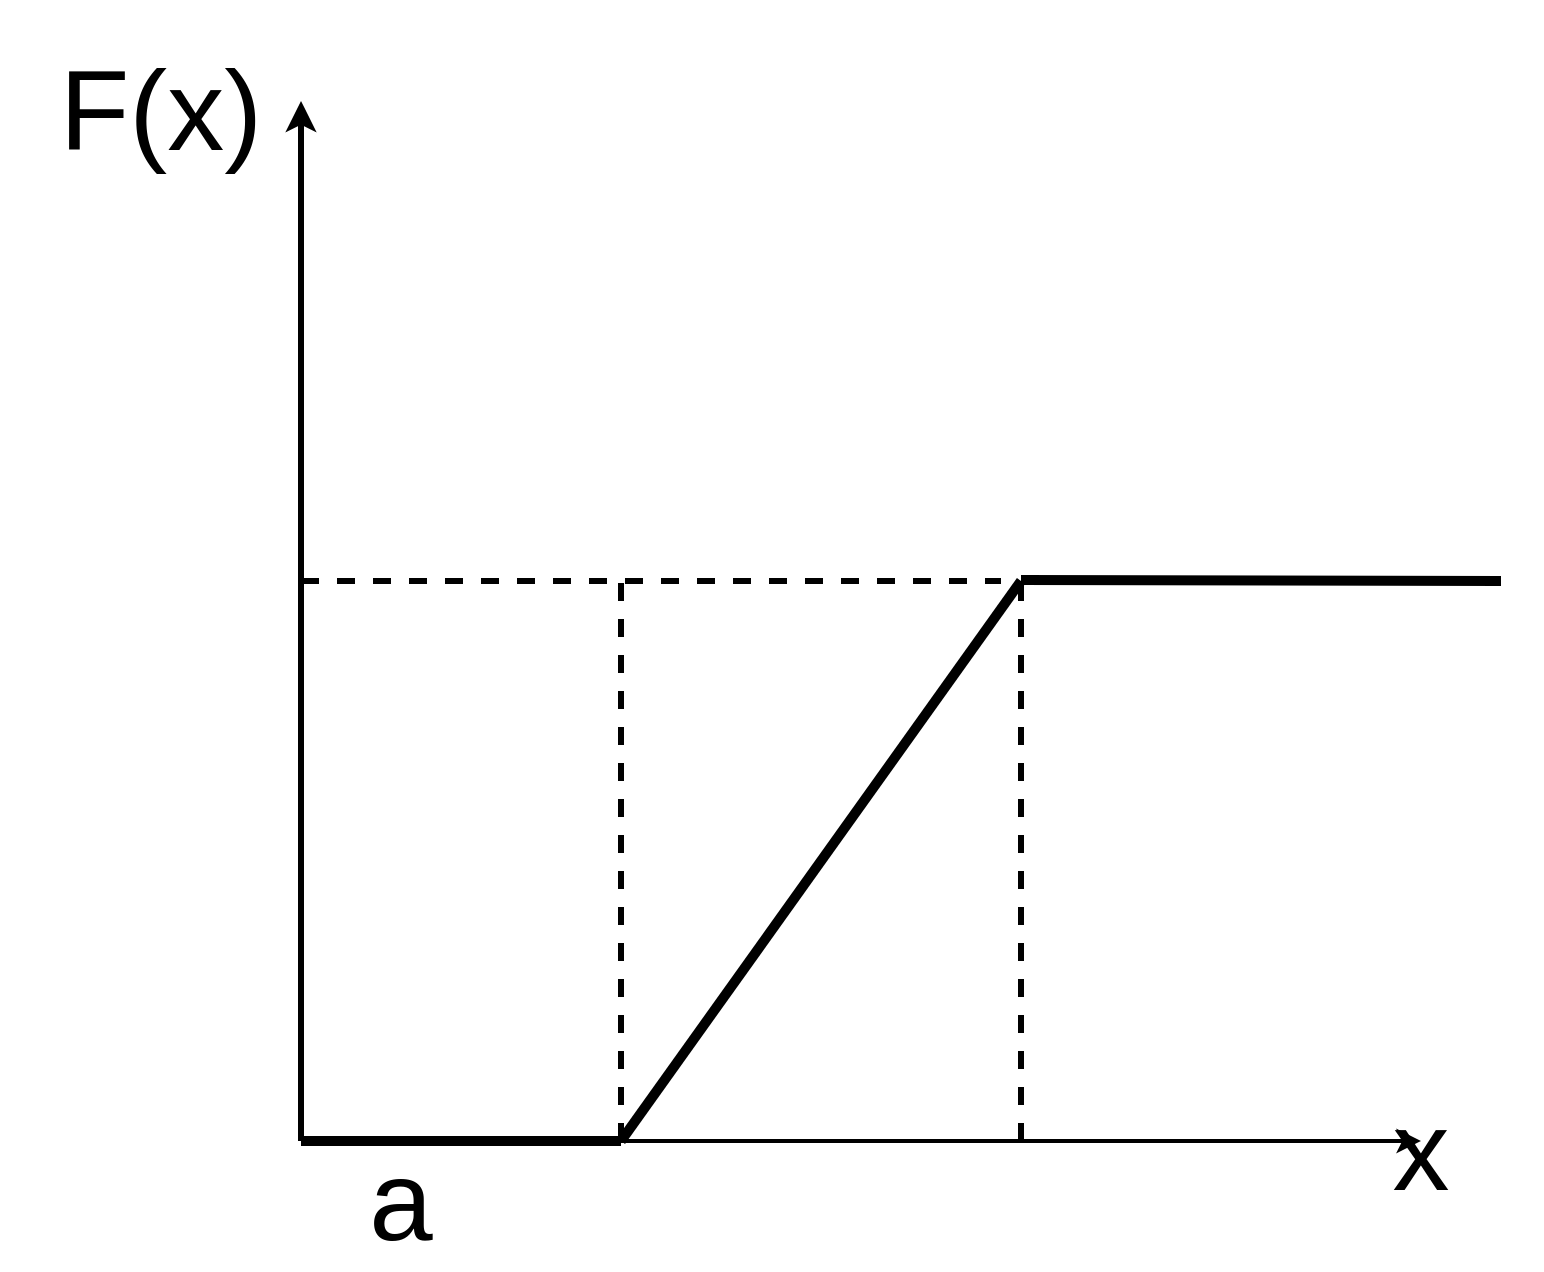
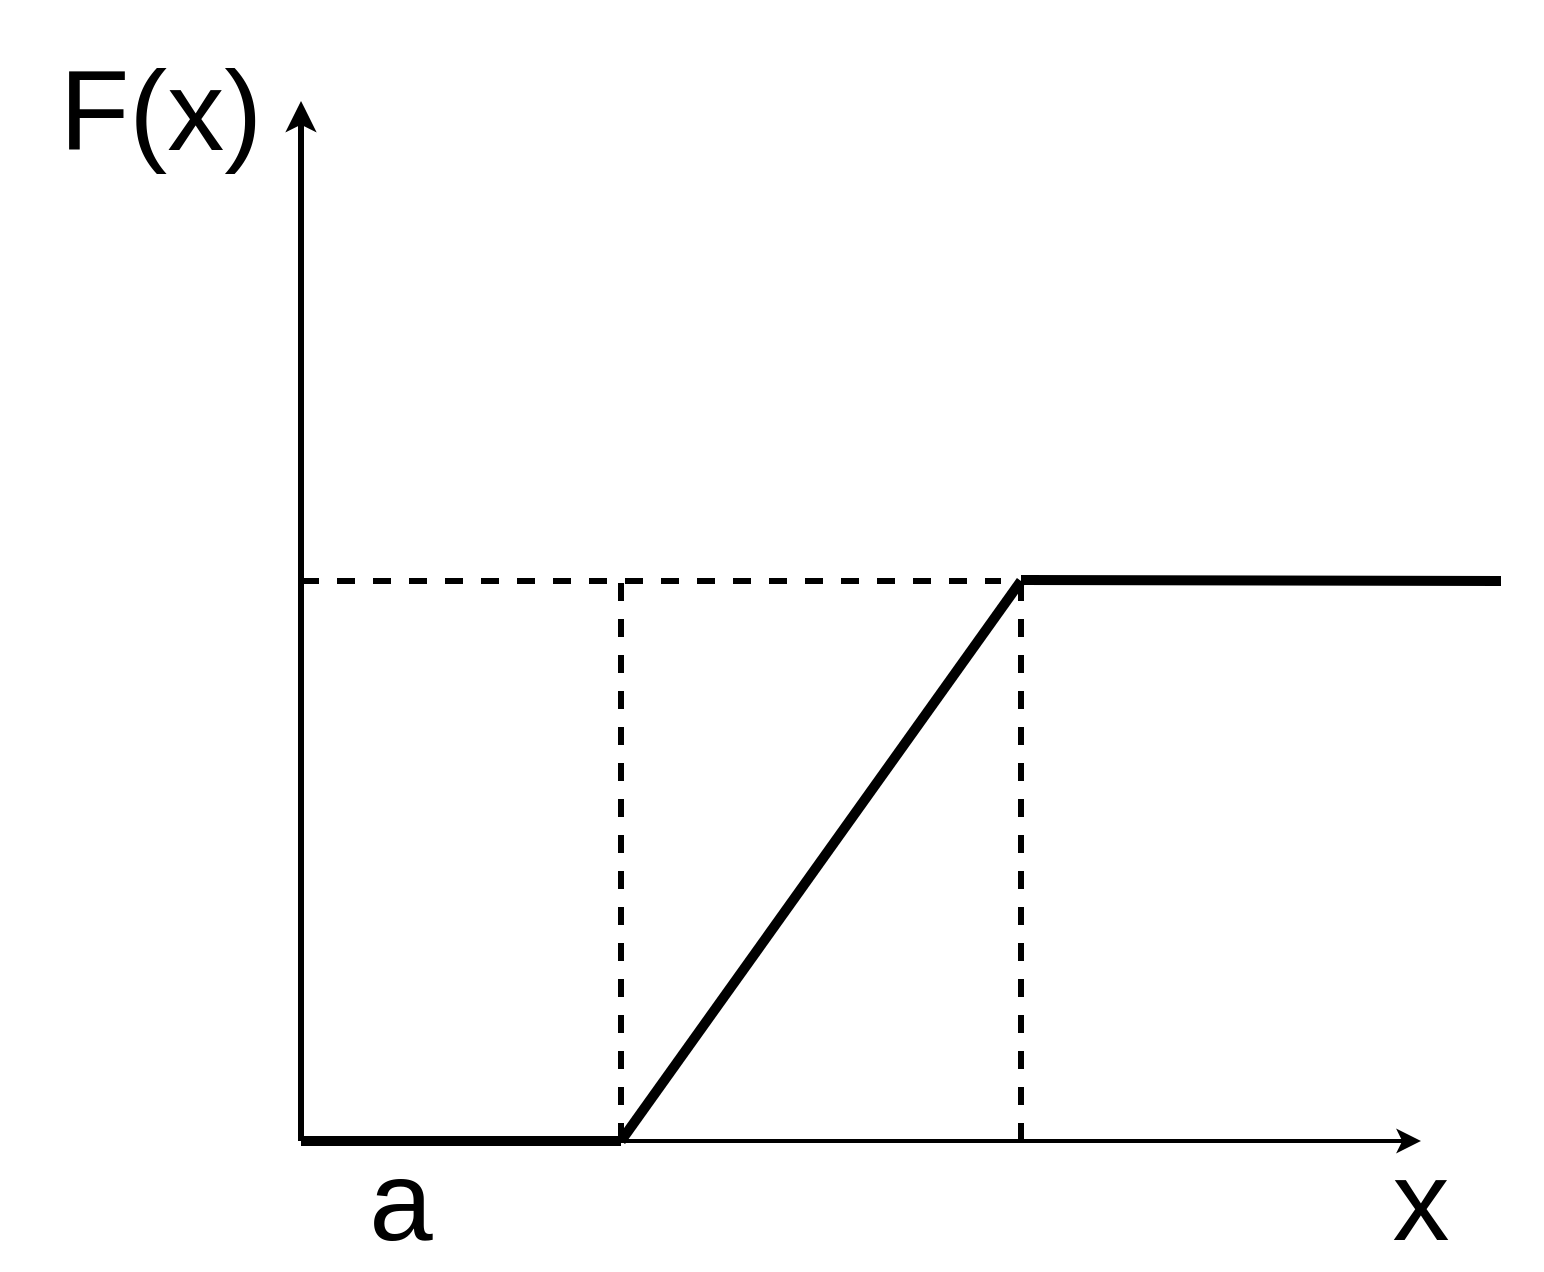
(1421, 1151) -> (1421, 1201)
